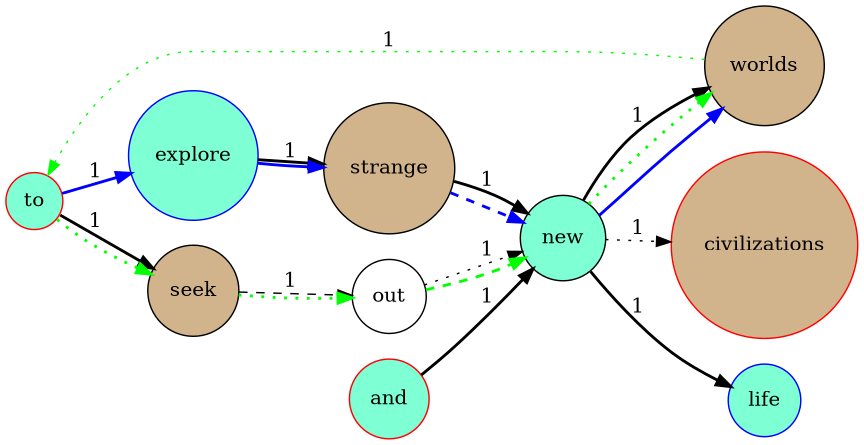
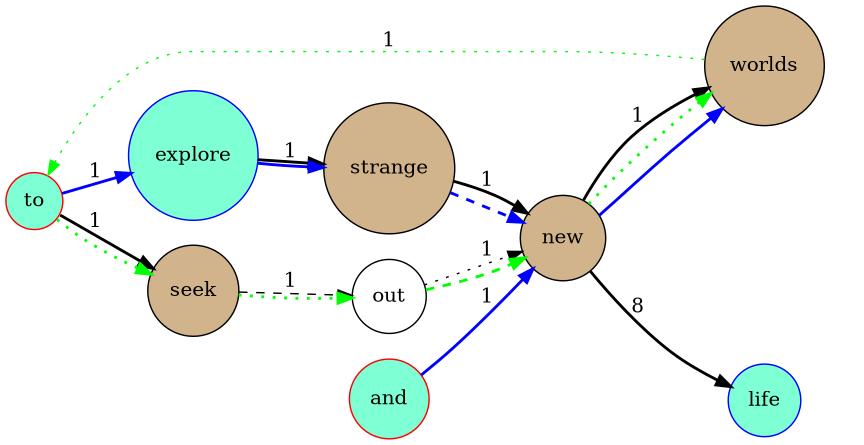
(563, 238) -> (563, 238)
(765, 245) -> none
(638, 307) -> (638, 307)
(474, 329) -> (474, 329)
